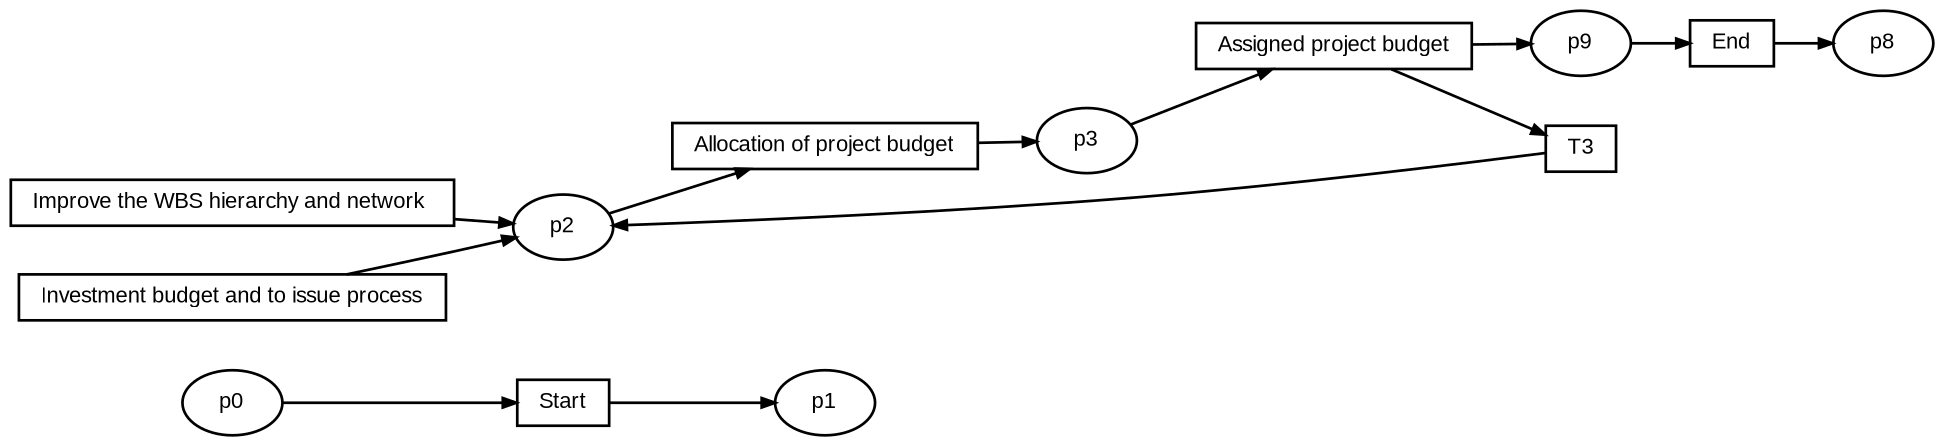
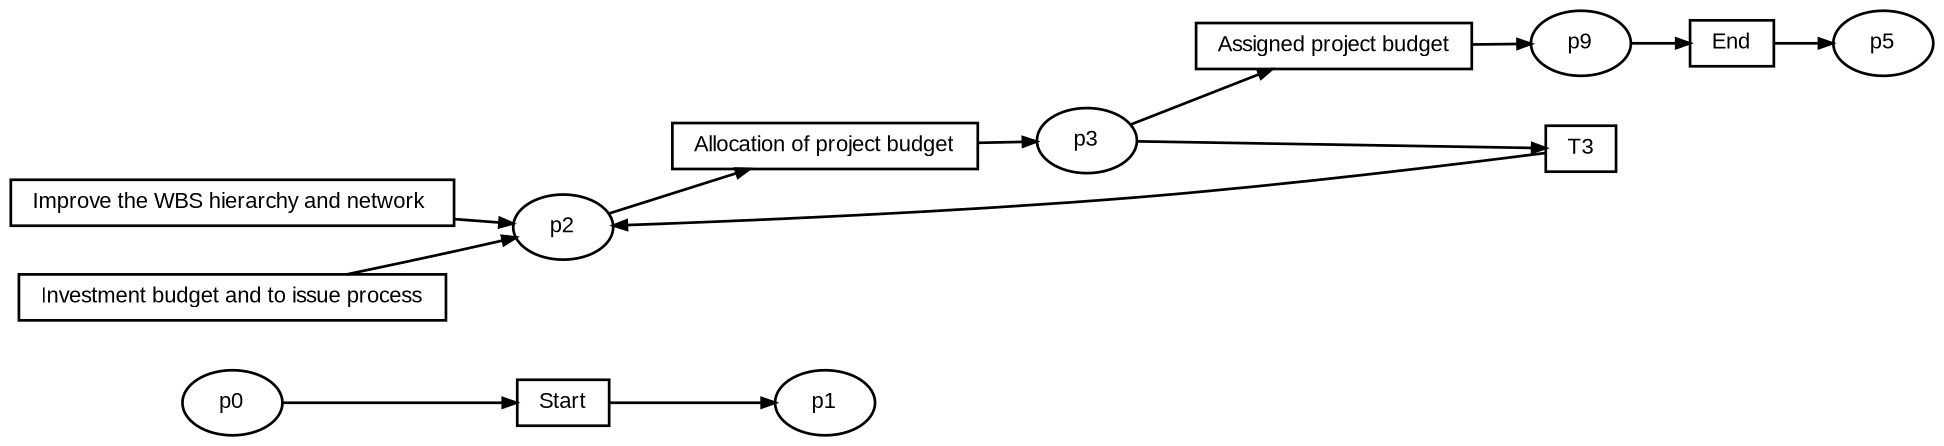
(1883, 43) -> (1883, 43)
(1462, 99) -> (1335, 145)
